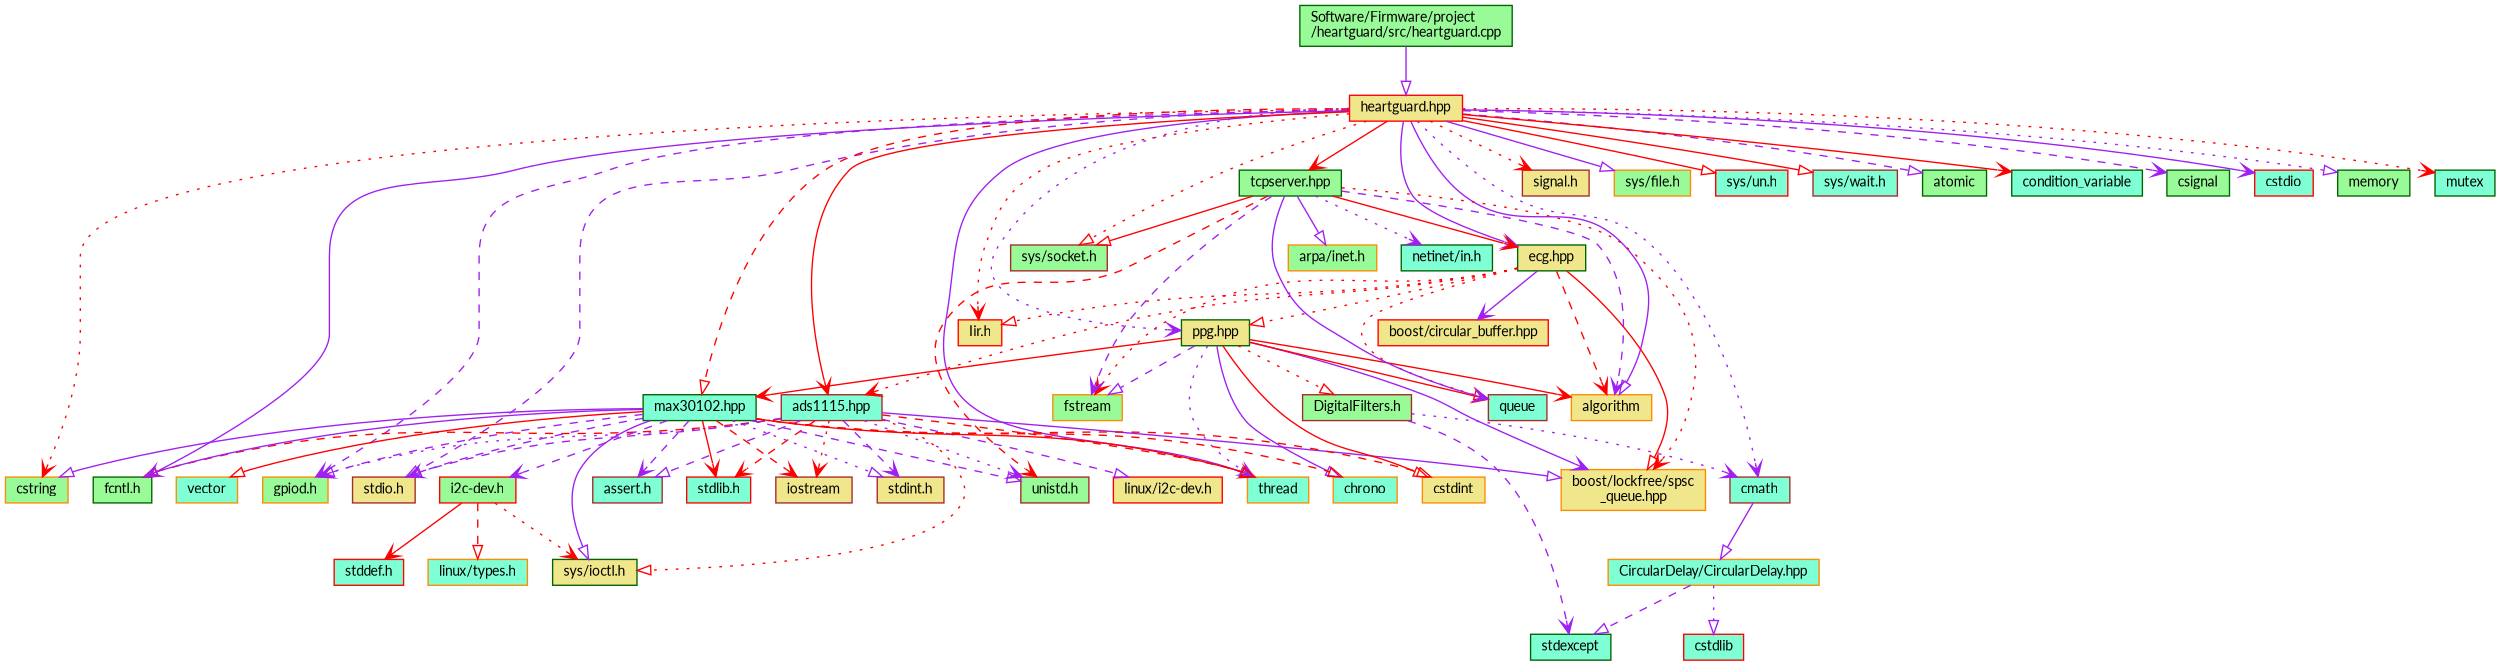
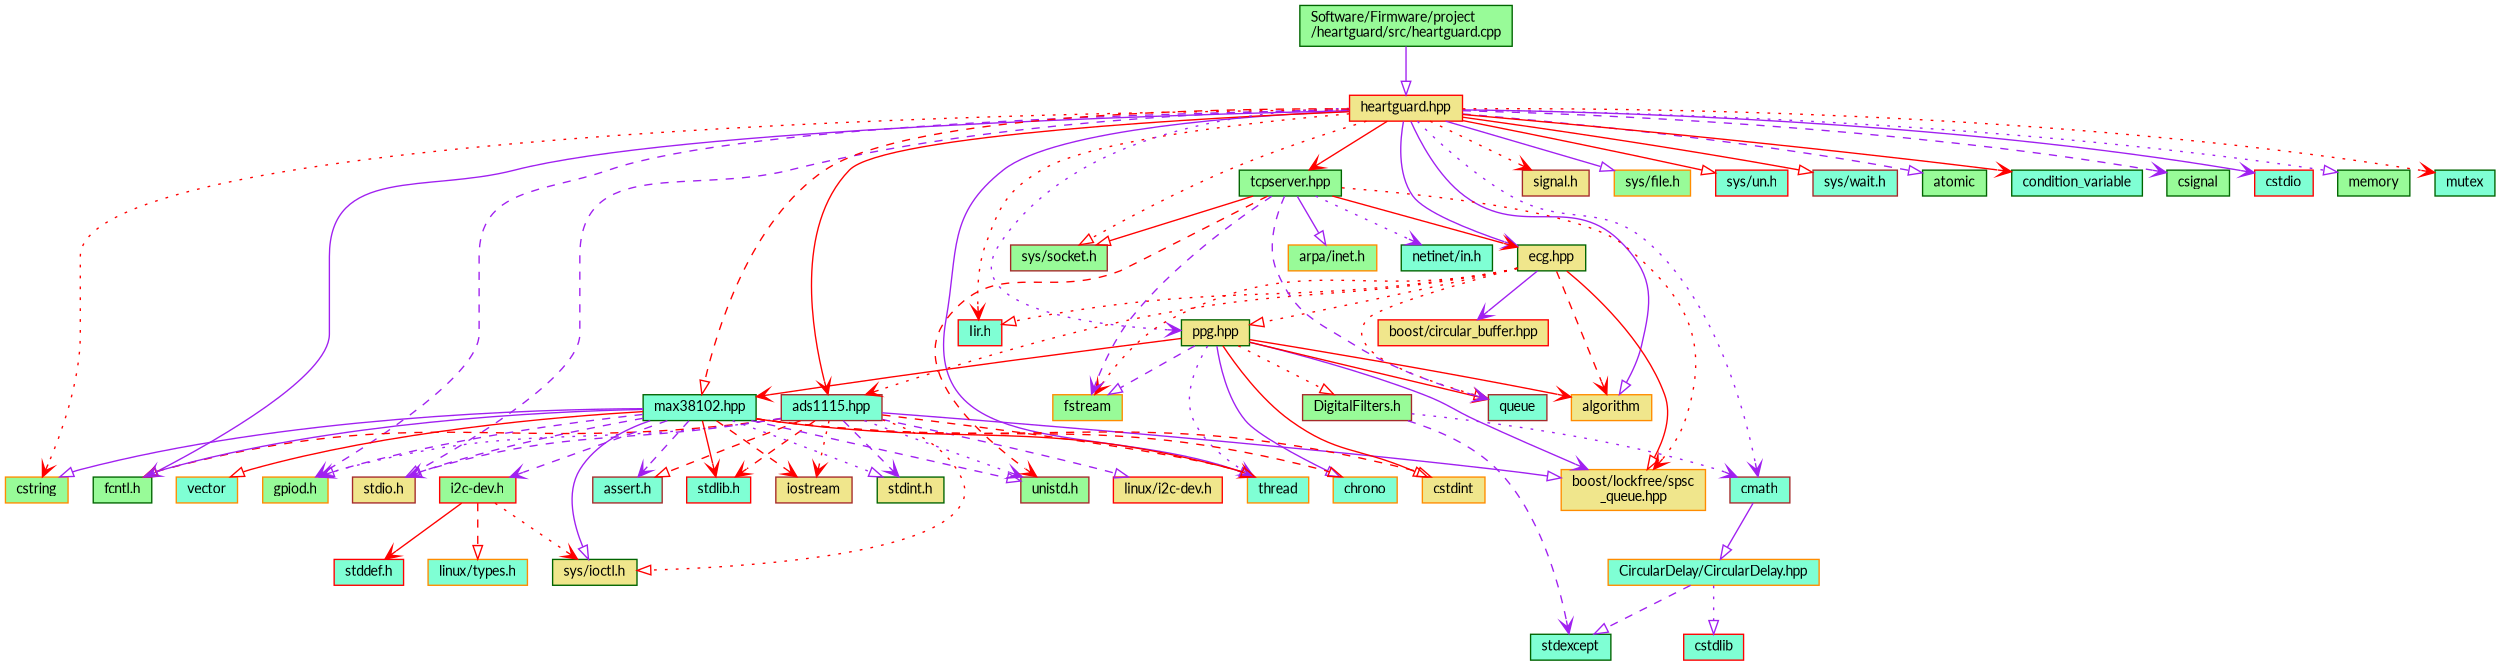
(1541, 225) -> none
(1330, 330) -> (1330, 330)
(980, 333) -> (980, 333)
(700, 408) -> (700, 408)
(734, 446) -> (734, 446)
(911, 490) -> (911, 490)
